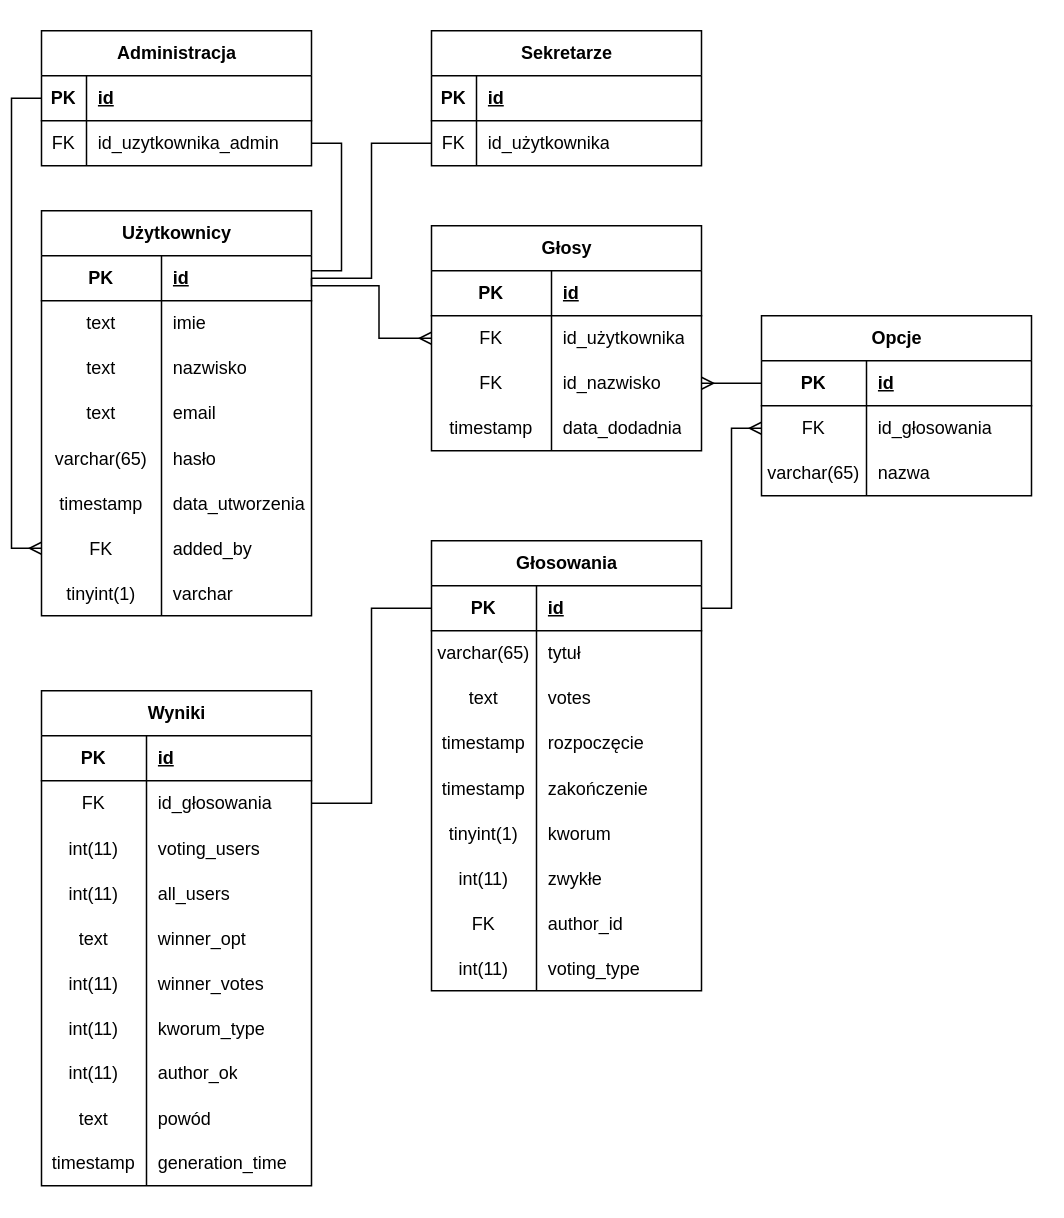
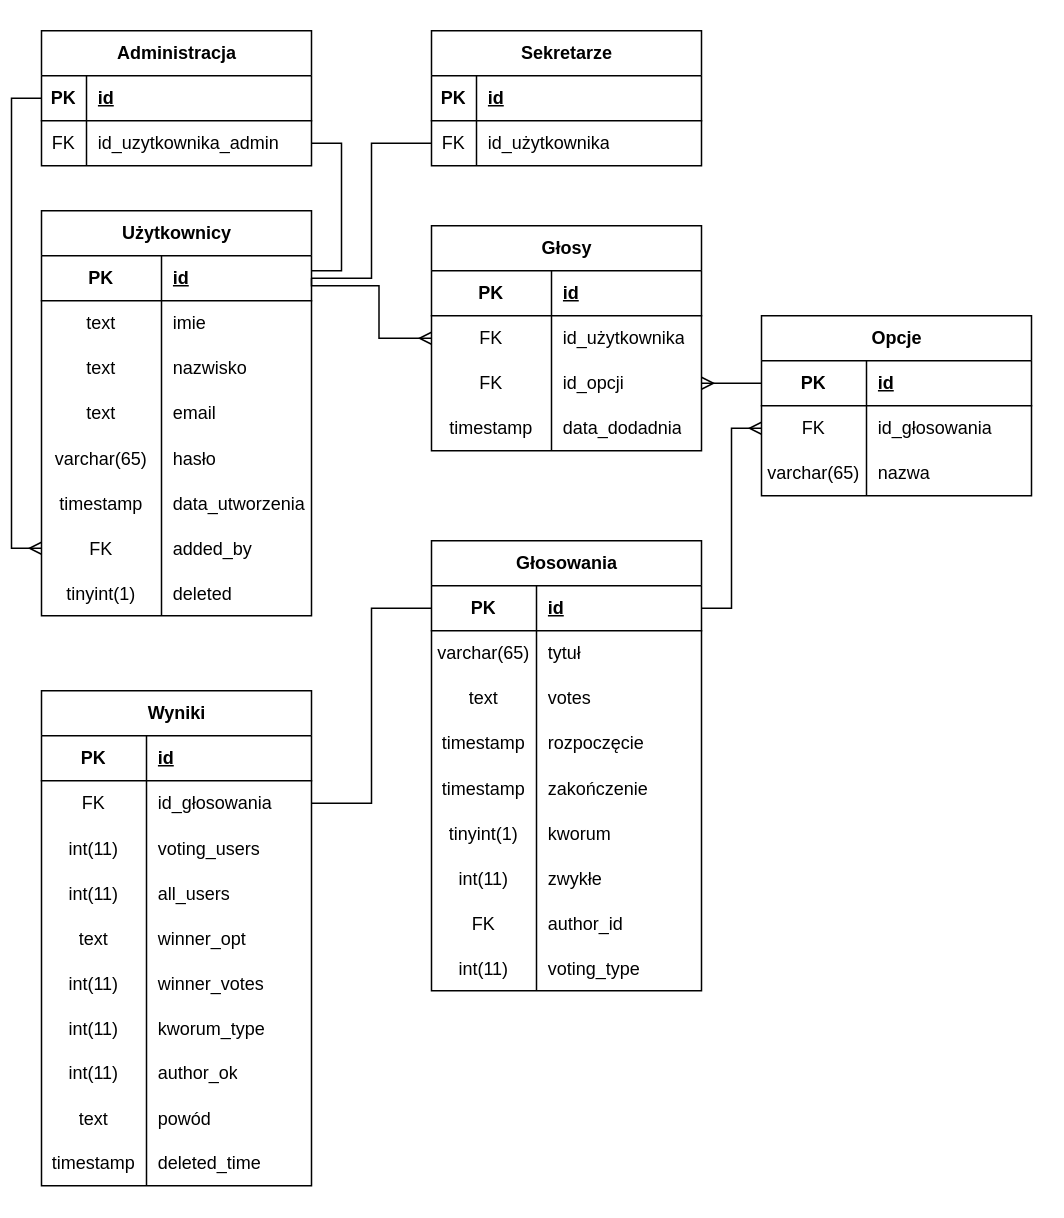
(614, 383) -> (599, 383)
(208, 594) -> (205, 594)
(229, 1163) -> (214, 1163)
